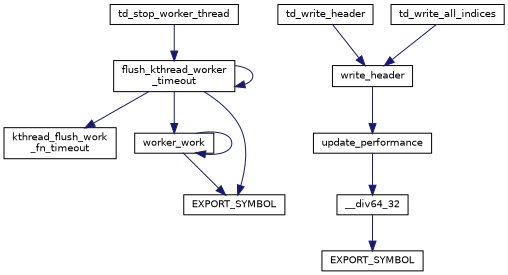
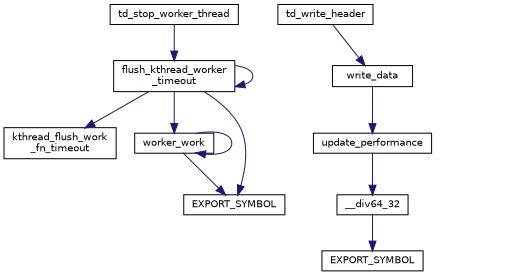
(448, 15) -> none
(373, 76) -> (373, 76)
